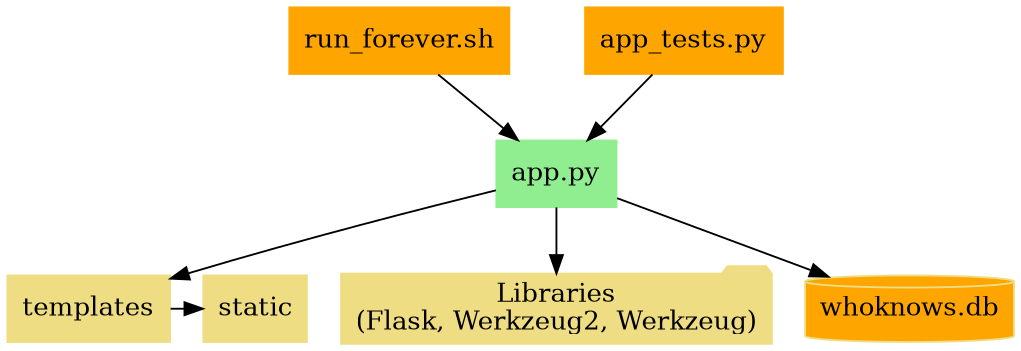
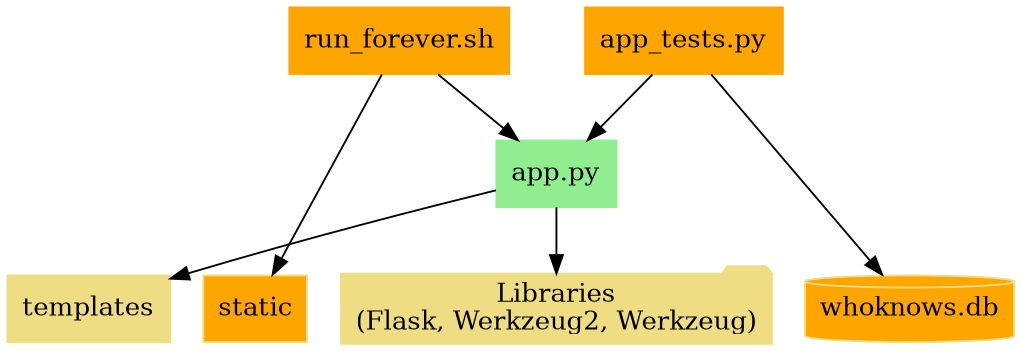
(714, 234) -> (791, 168)
(177, 309) -> (332, 166)
(255, 309) -> (255, 309)
